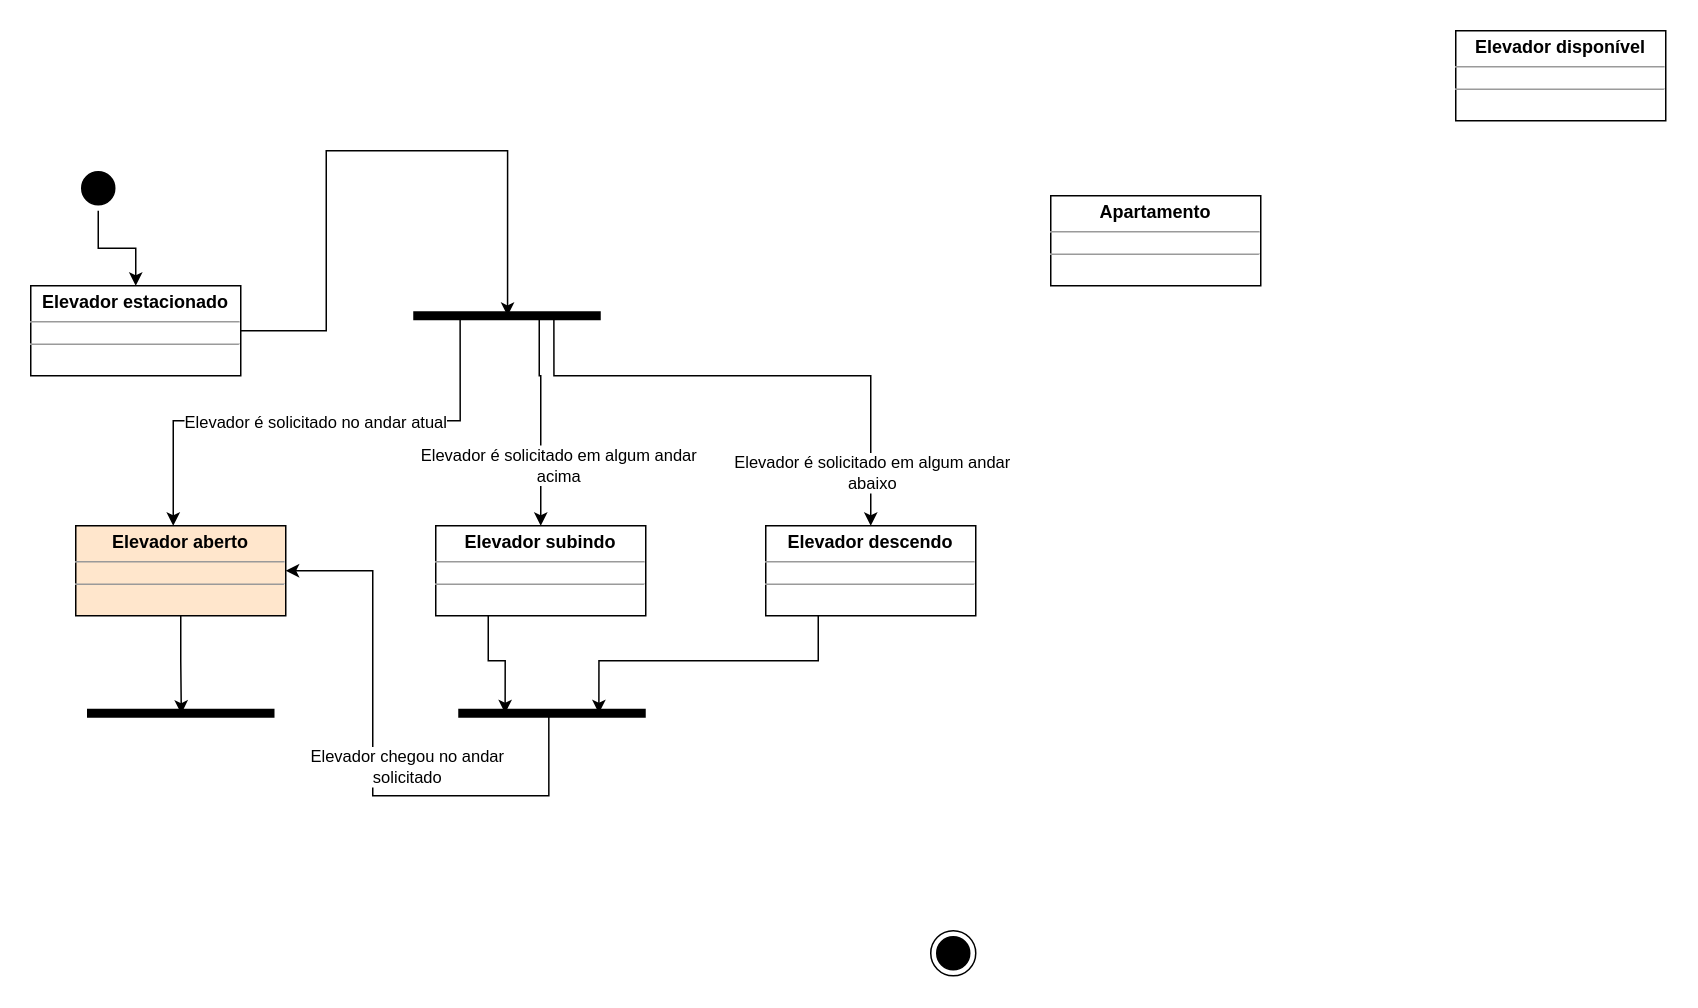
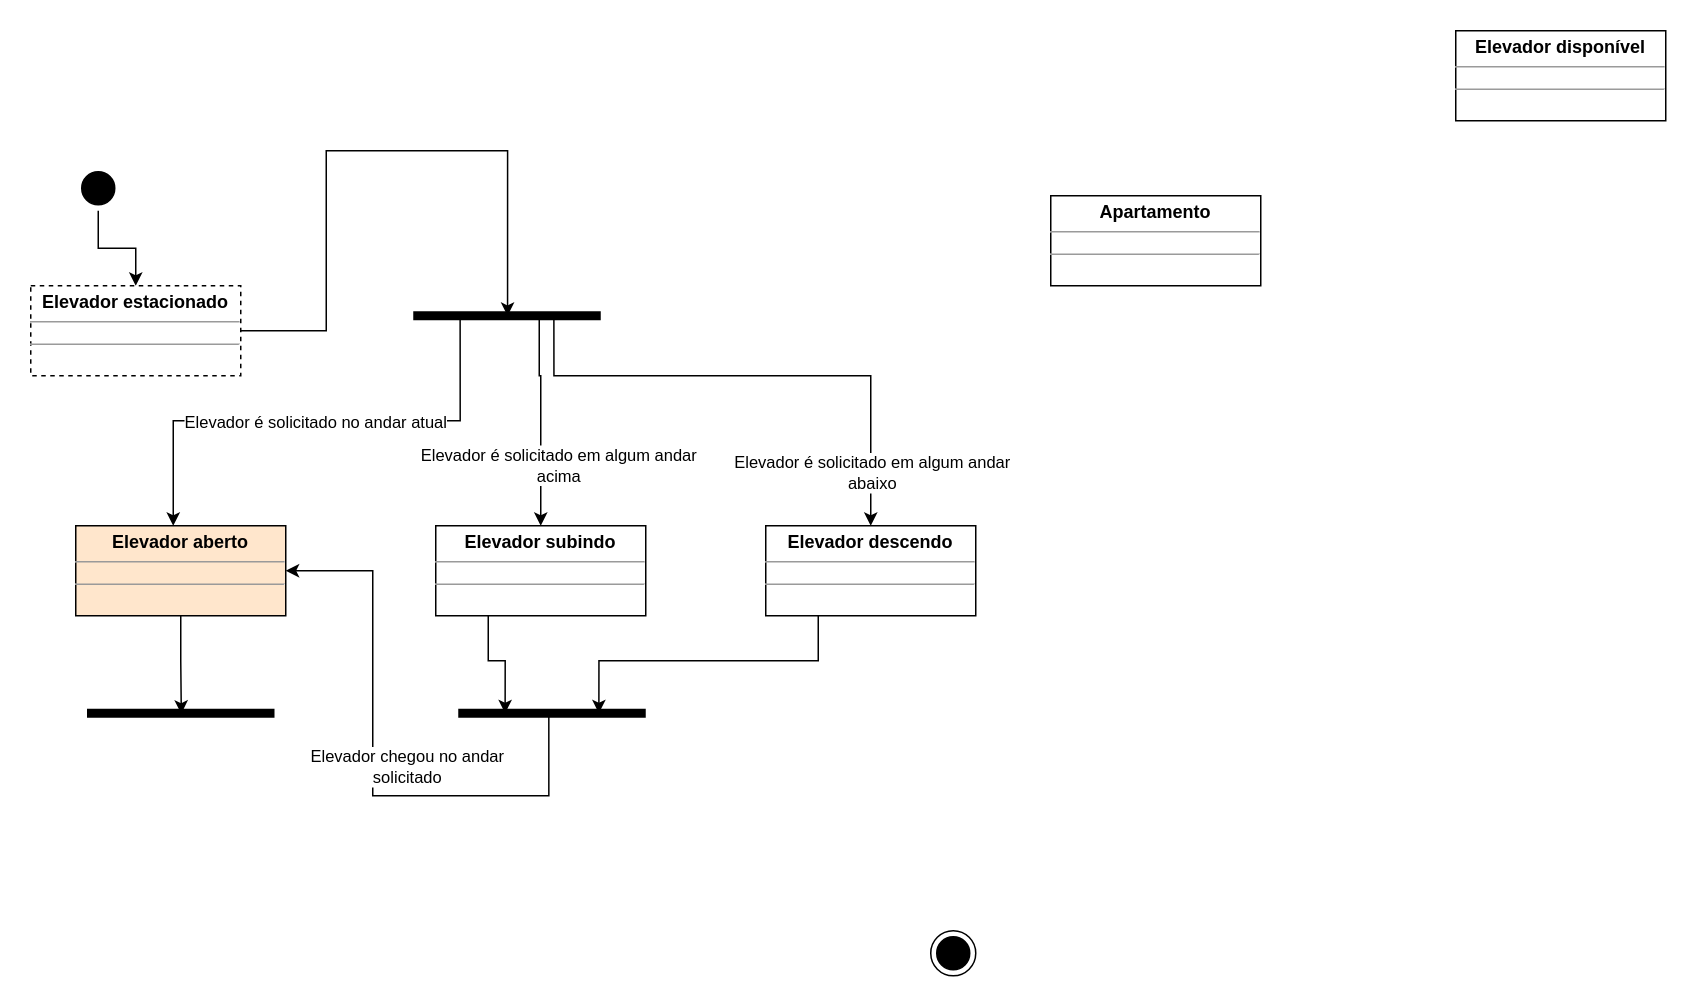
(136, 331) -> (136, 331)
